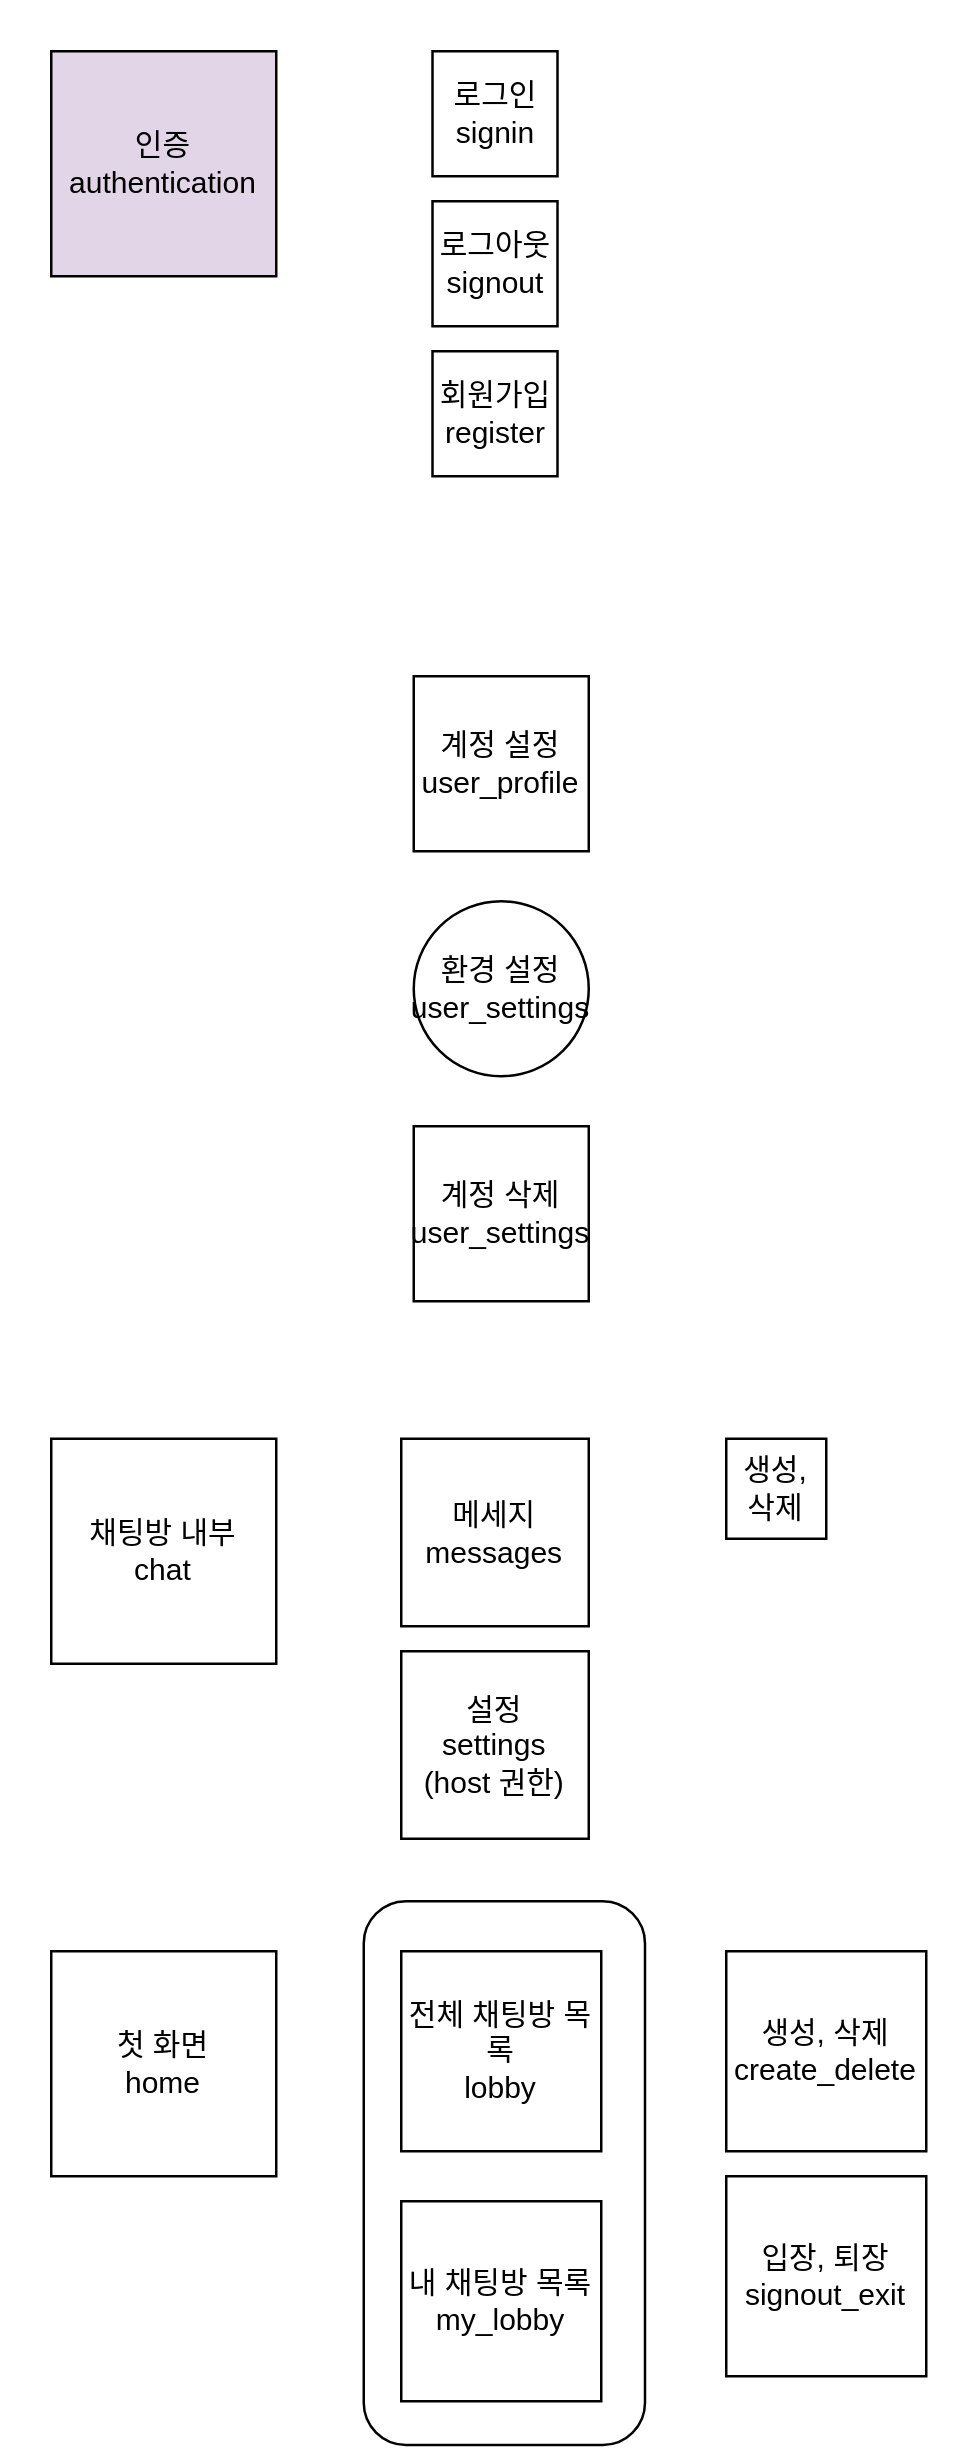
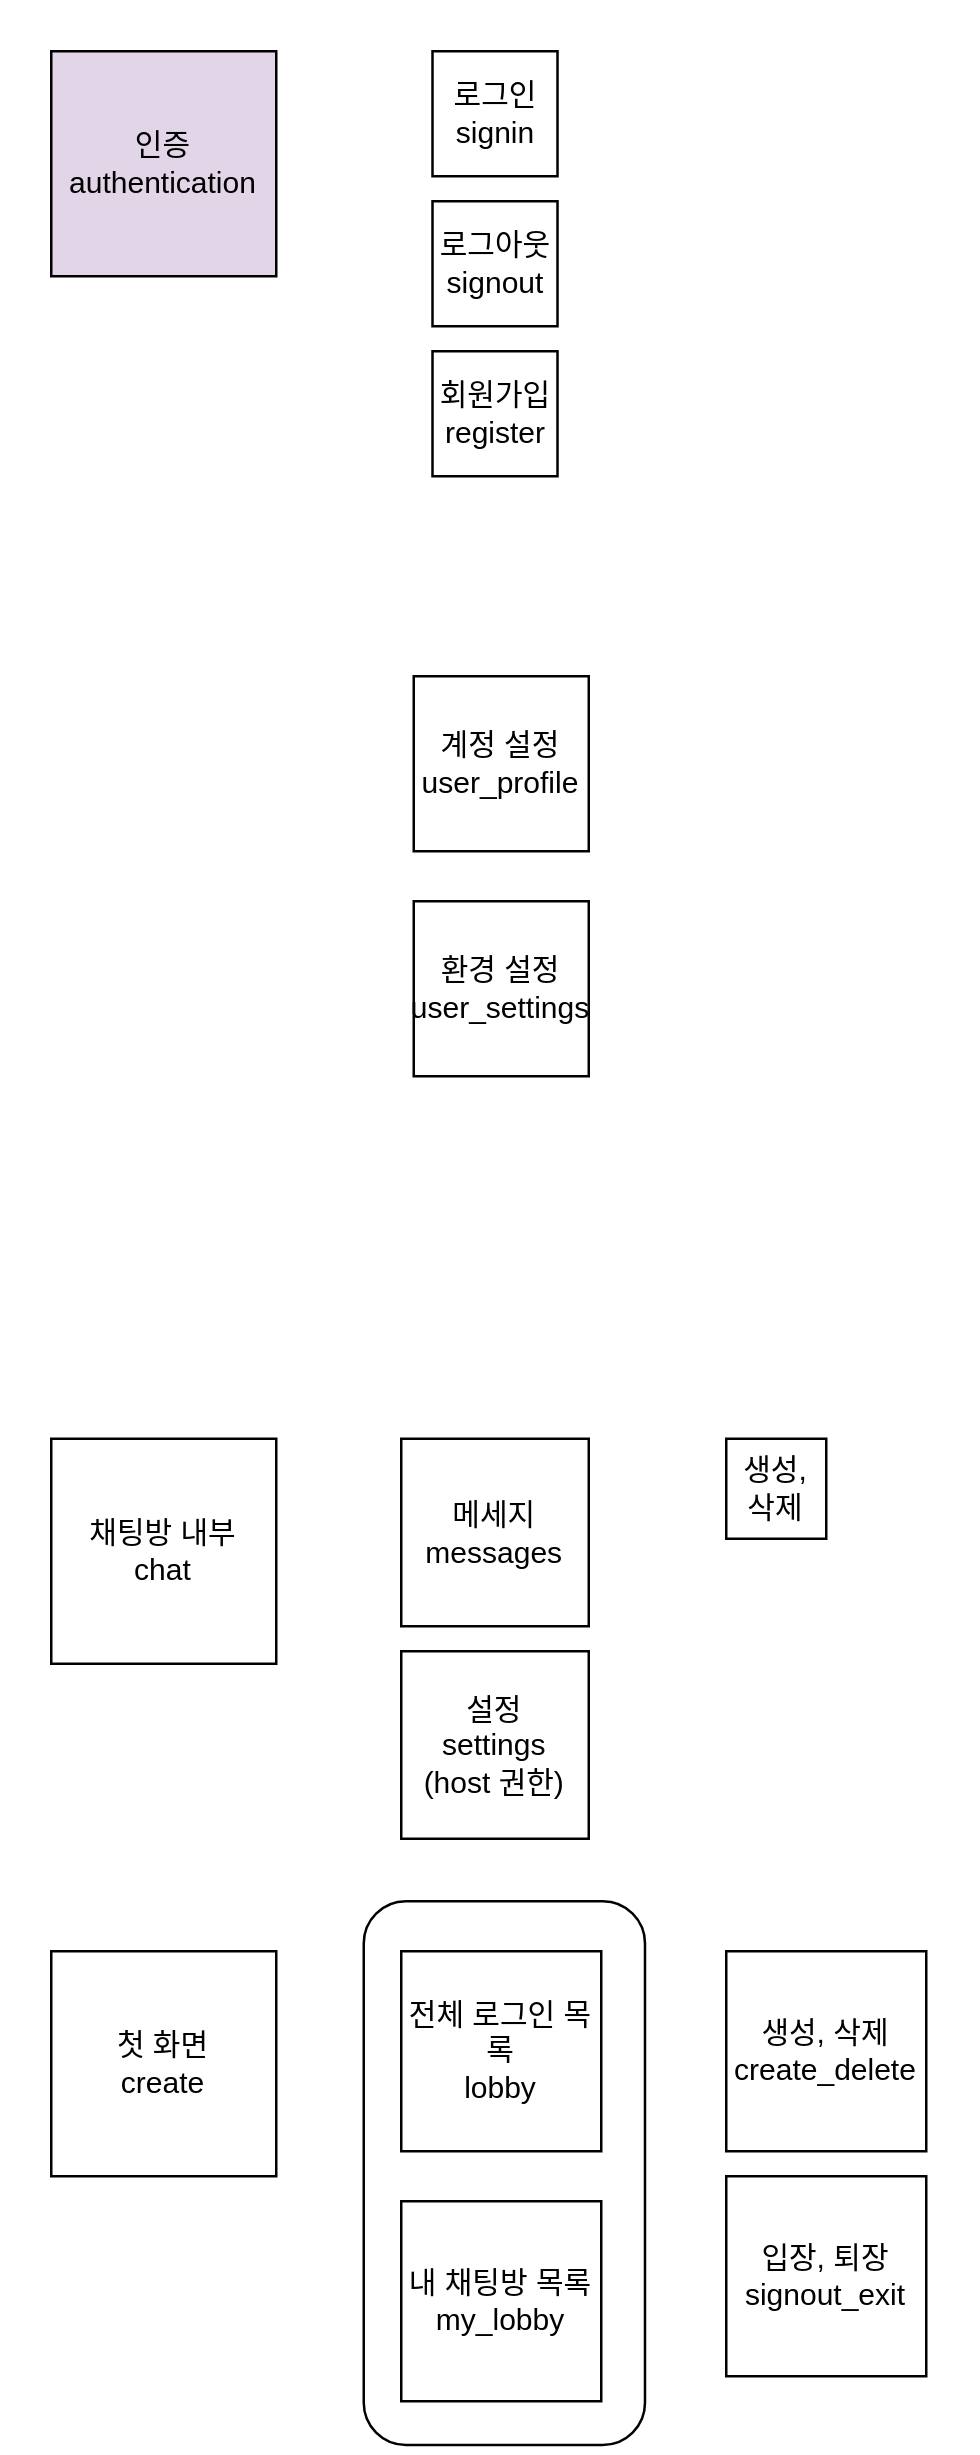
(501, 989) -> (501, 989)
(501, 1214) -> none
(501, 2051) -> (501, 2051)
(164, 2064) -> (164, 2064)
